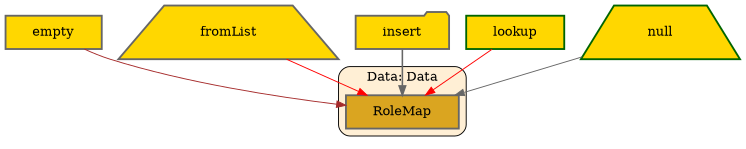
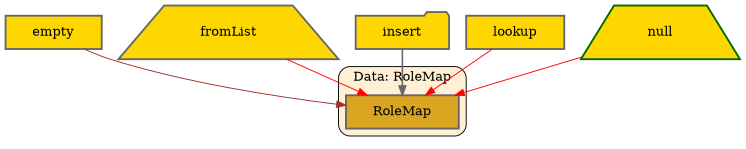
(515, 32) -> (515, 32)
(523, 75) -> (523, 75)
(402, 77) -> (402, 77)
